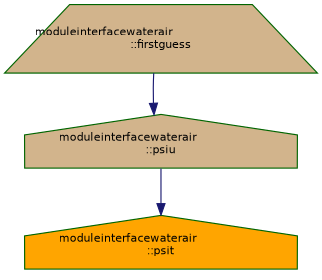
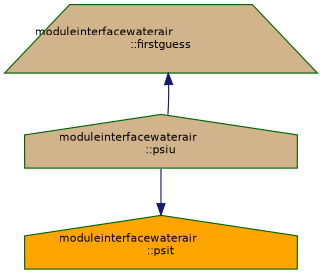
(153, 88) -> (169, 100)
